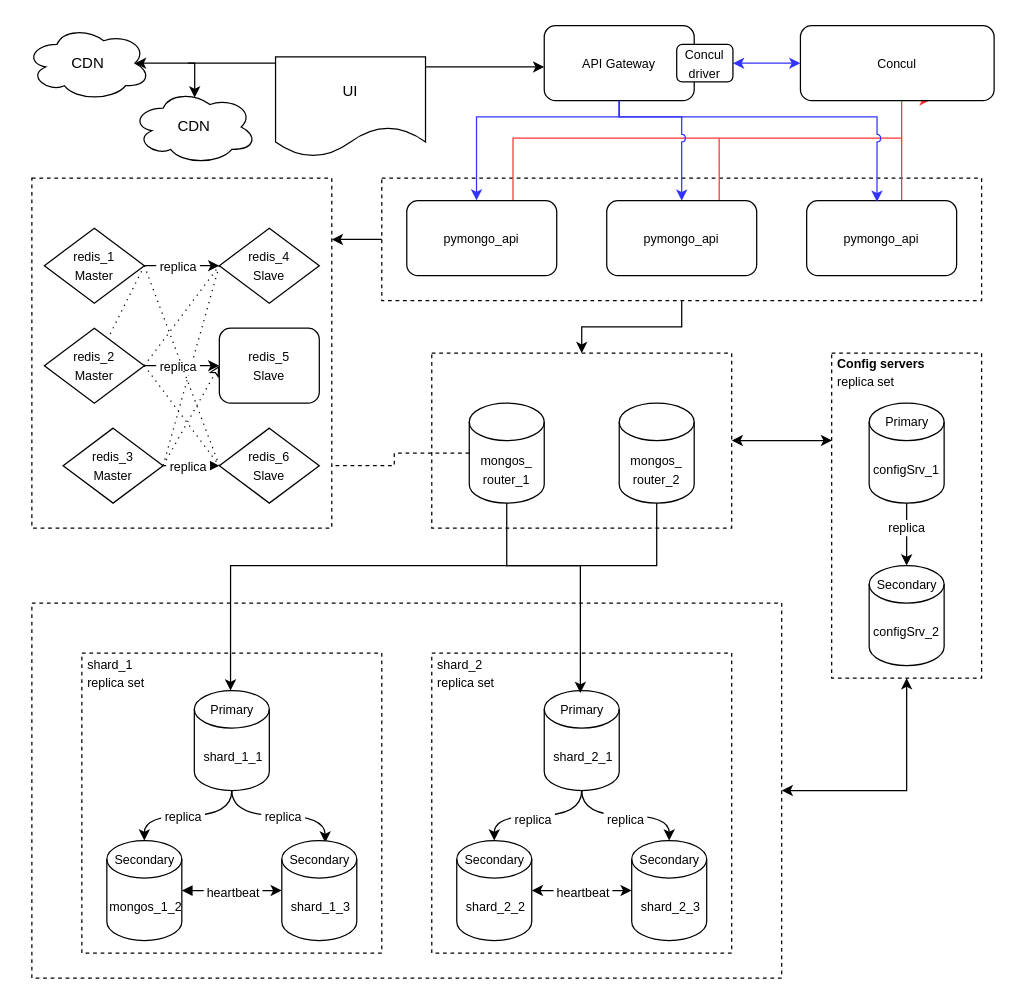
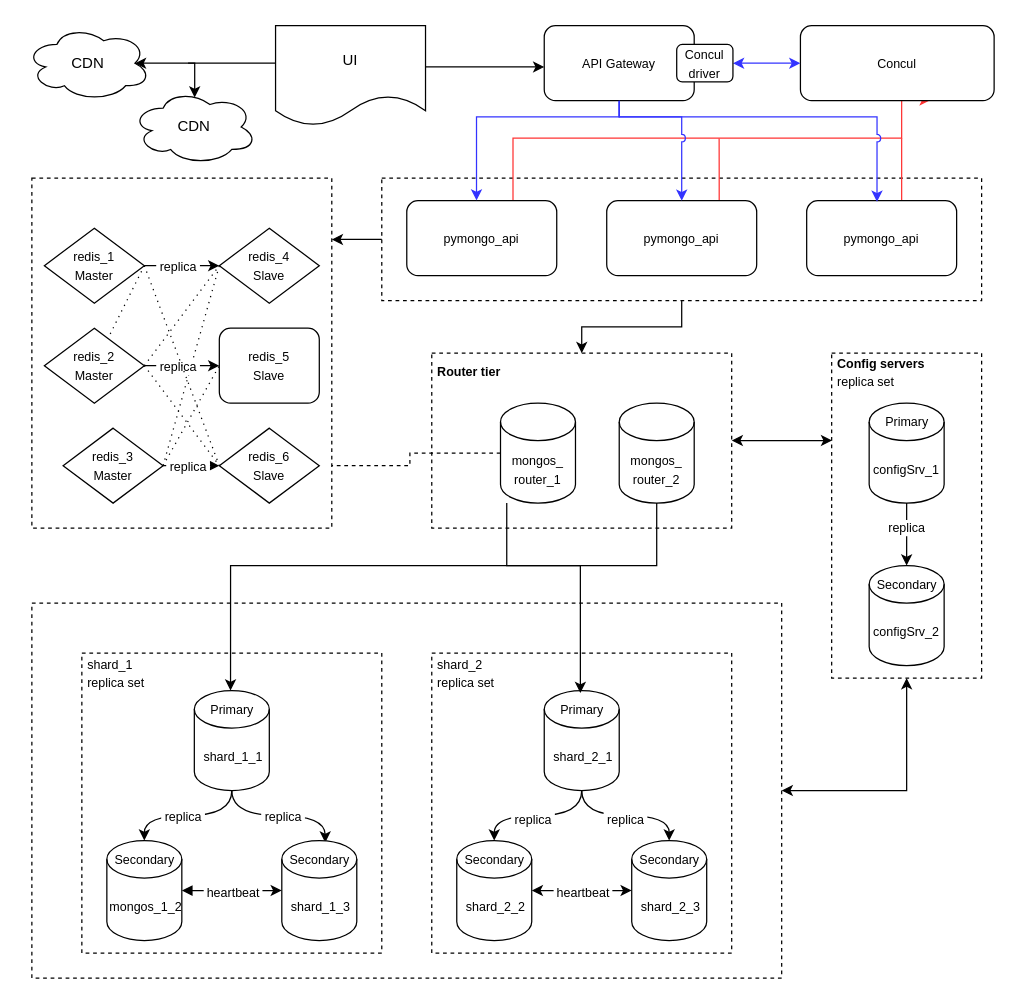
(351, 107) -> (351, 76)
none -> (482, 372)
(214, 374) -> (216, 371)
(507, 453) -> (538, 453)
